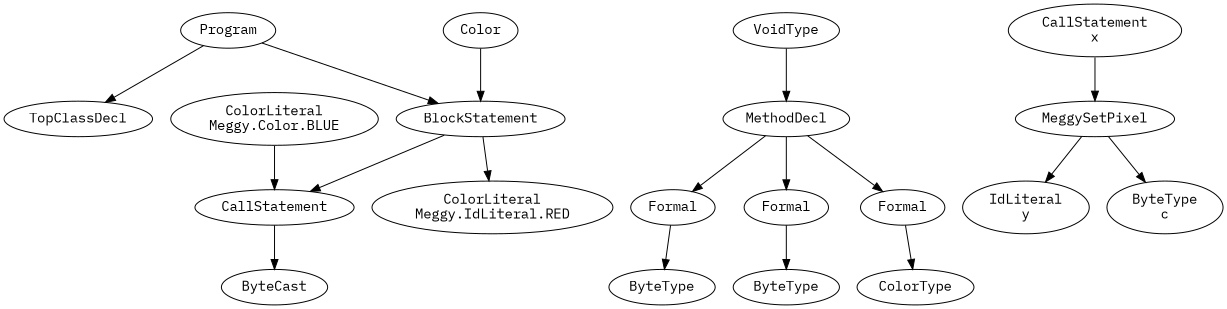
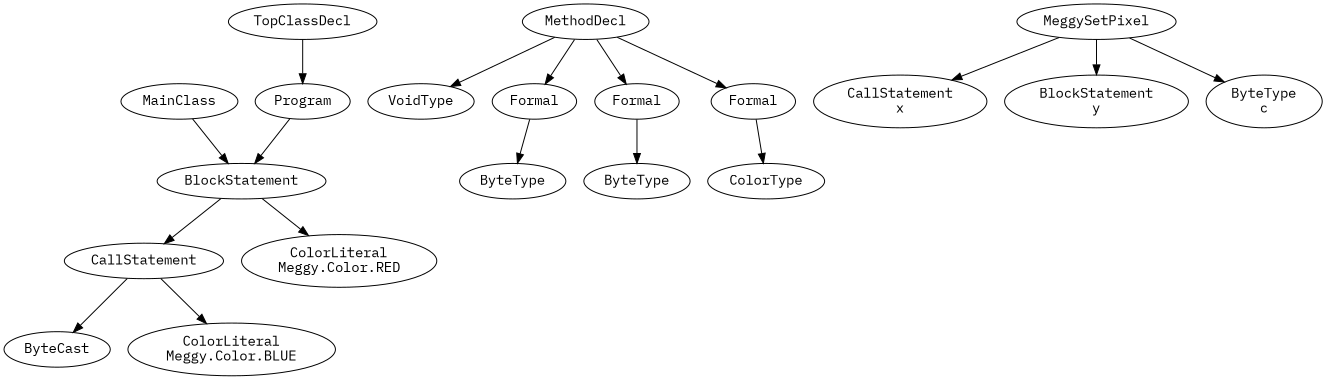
(481, 30) -> (179, 101)
(786, 70) -> (507, 60)
(159, 72) -> (303, 56)
(1095, 74) -> (1010, 57)
(275, 163) -> (180, 298)
(492, 207) -> (339, 261)
(1026, 207) -> (1096, 101)
